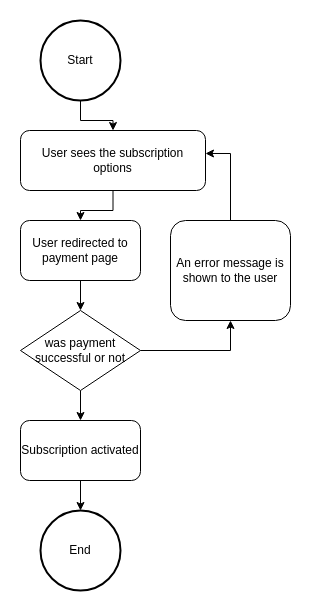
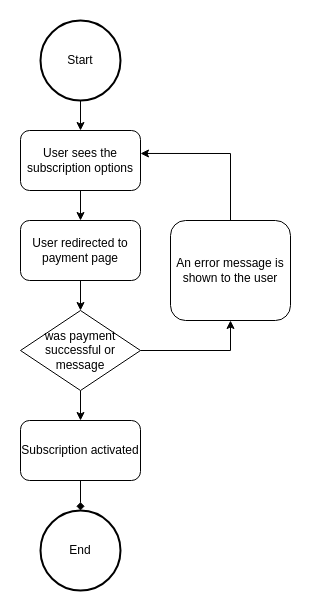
(113, 161) -> (81, 161)
(81, 351) -> (81, 351)
(81, 502) -> (81, 502)
